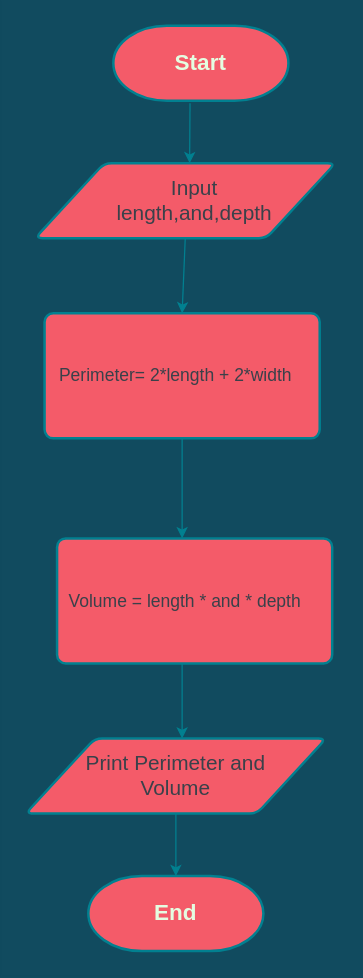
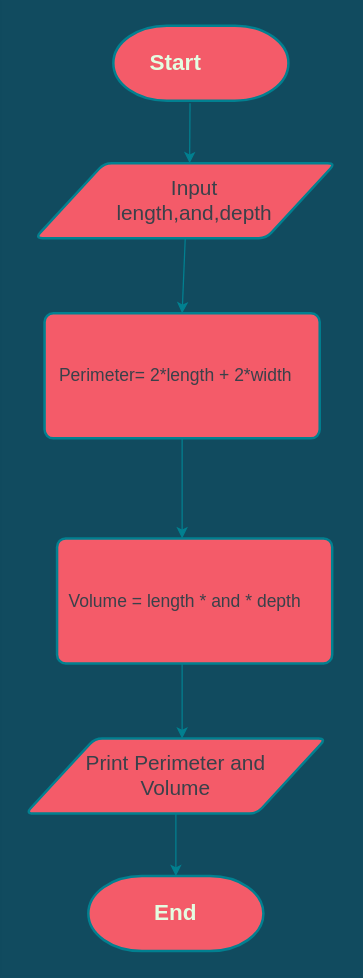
(201, 63) -> (176, 63)
